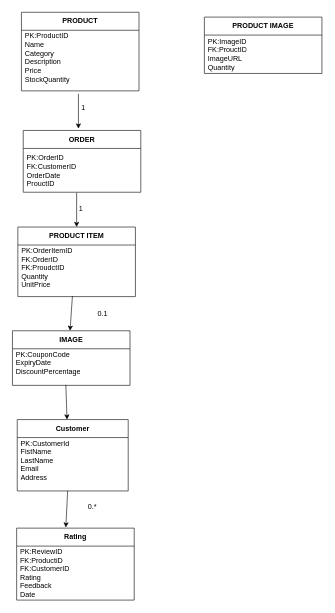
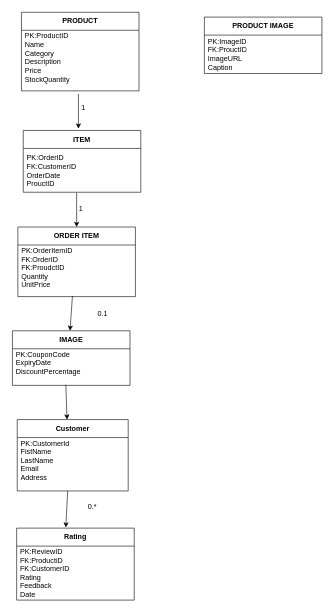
(229, 54) -> (229, 54)
(82, 140) -> (82, 140)
(77, 236) -> (77, 236)
